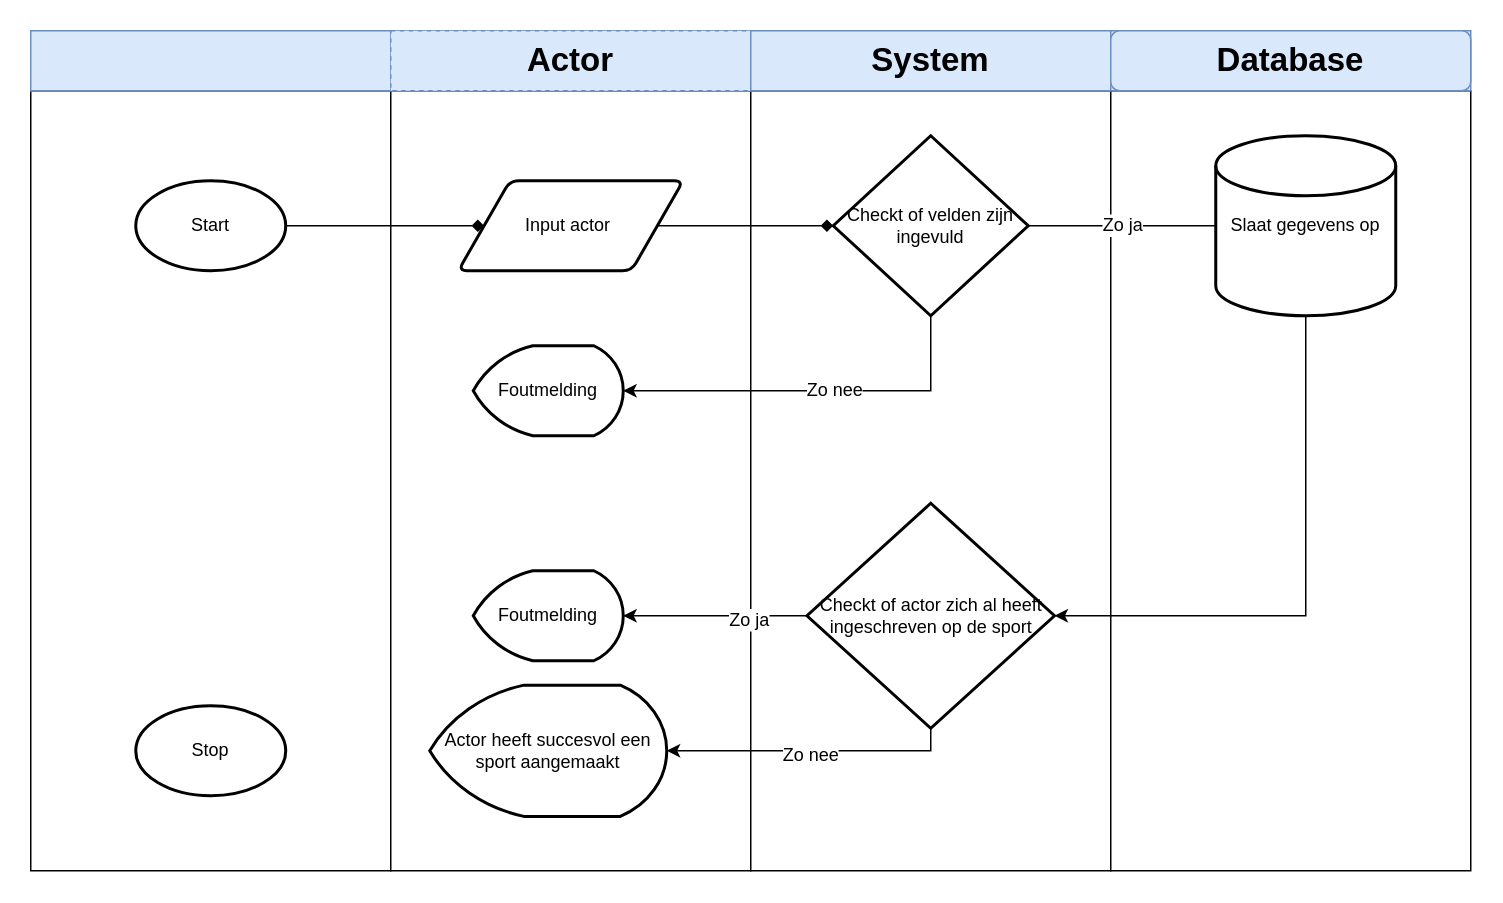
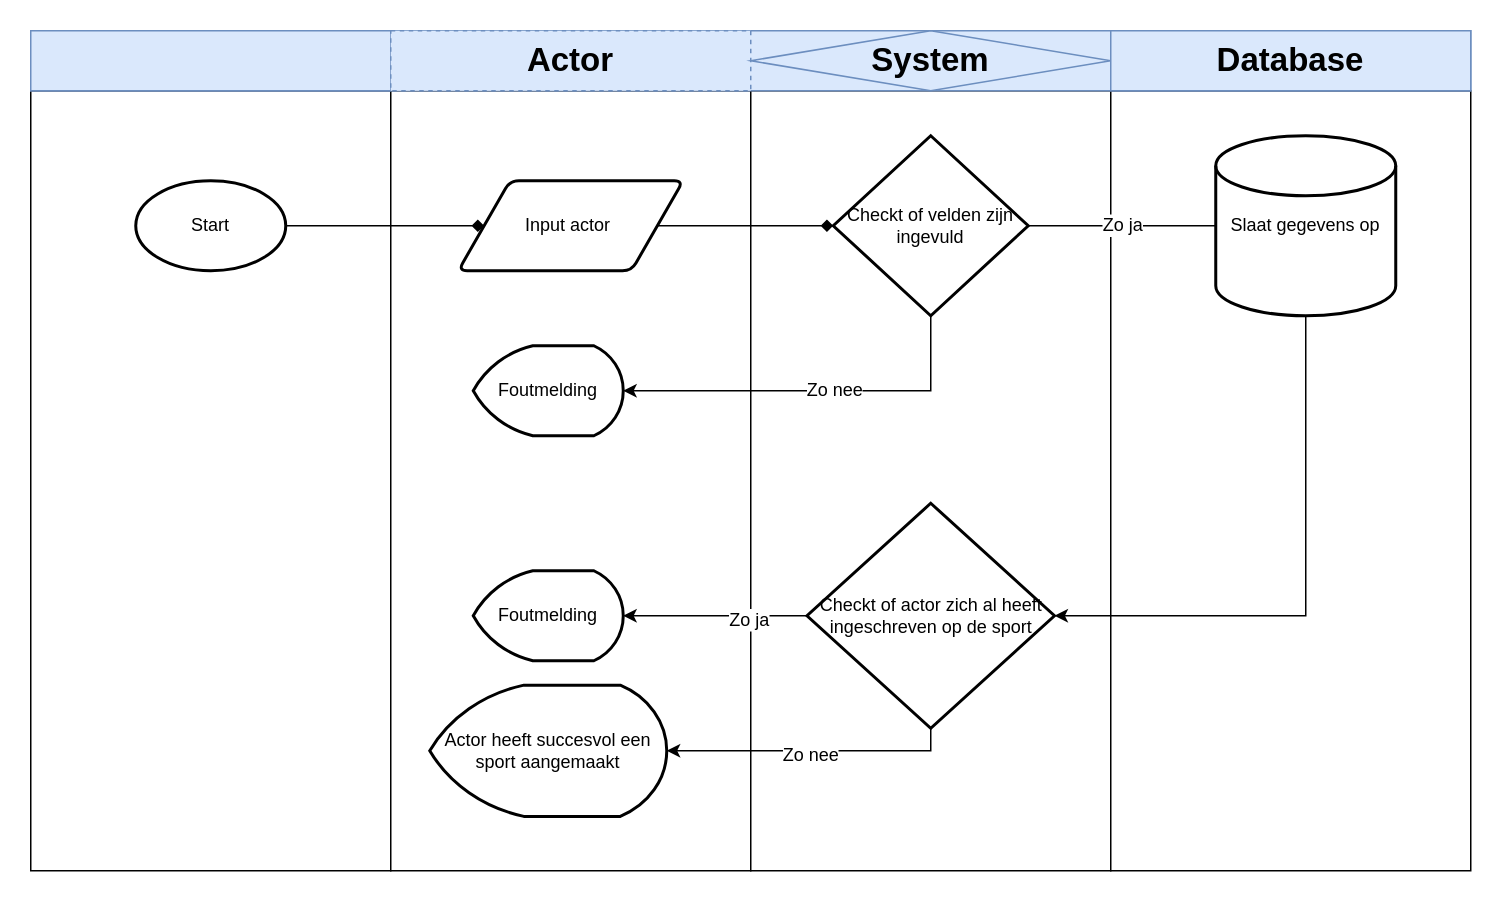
(931, 61) -> (931, 61)
(1291, 61) -> (1291, 61)
(211, 751) -> none
